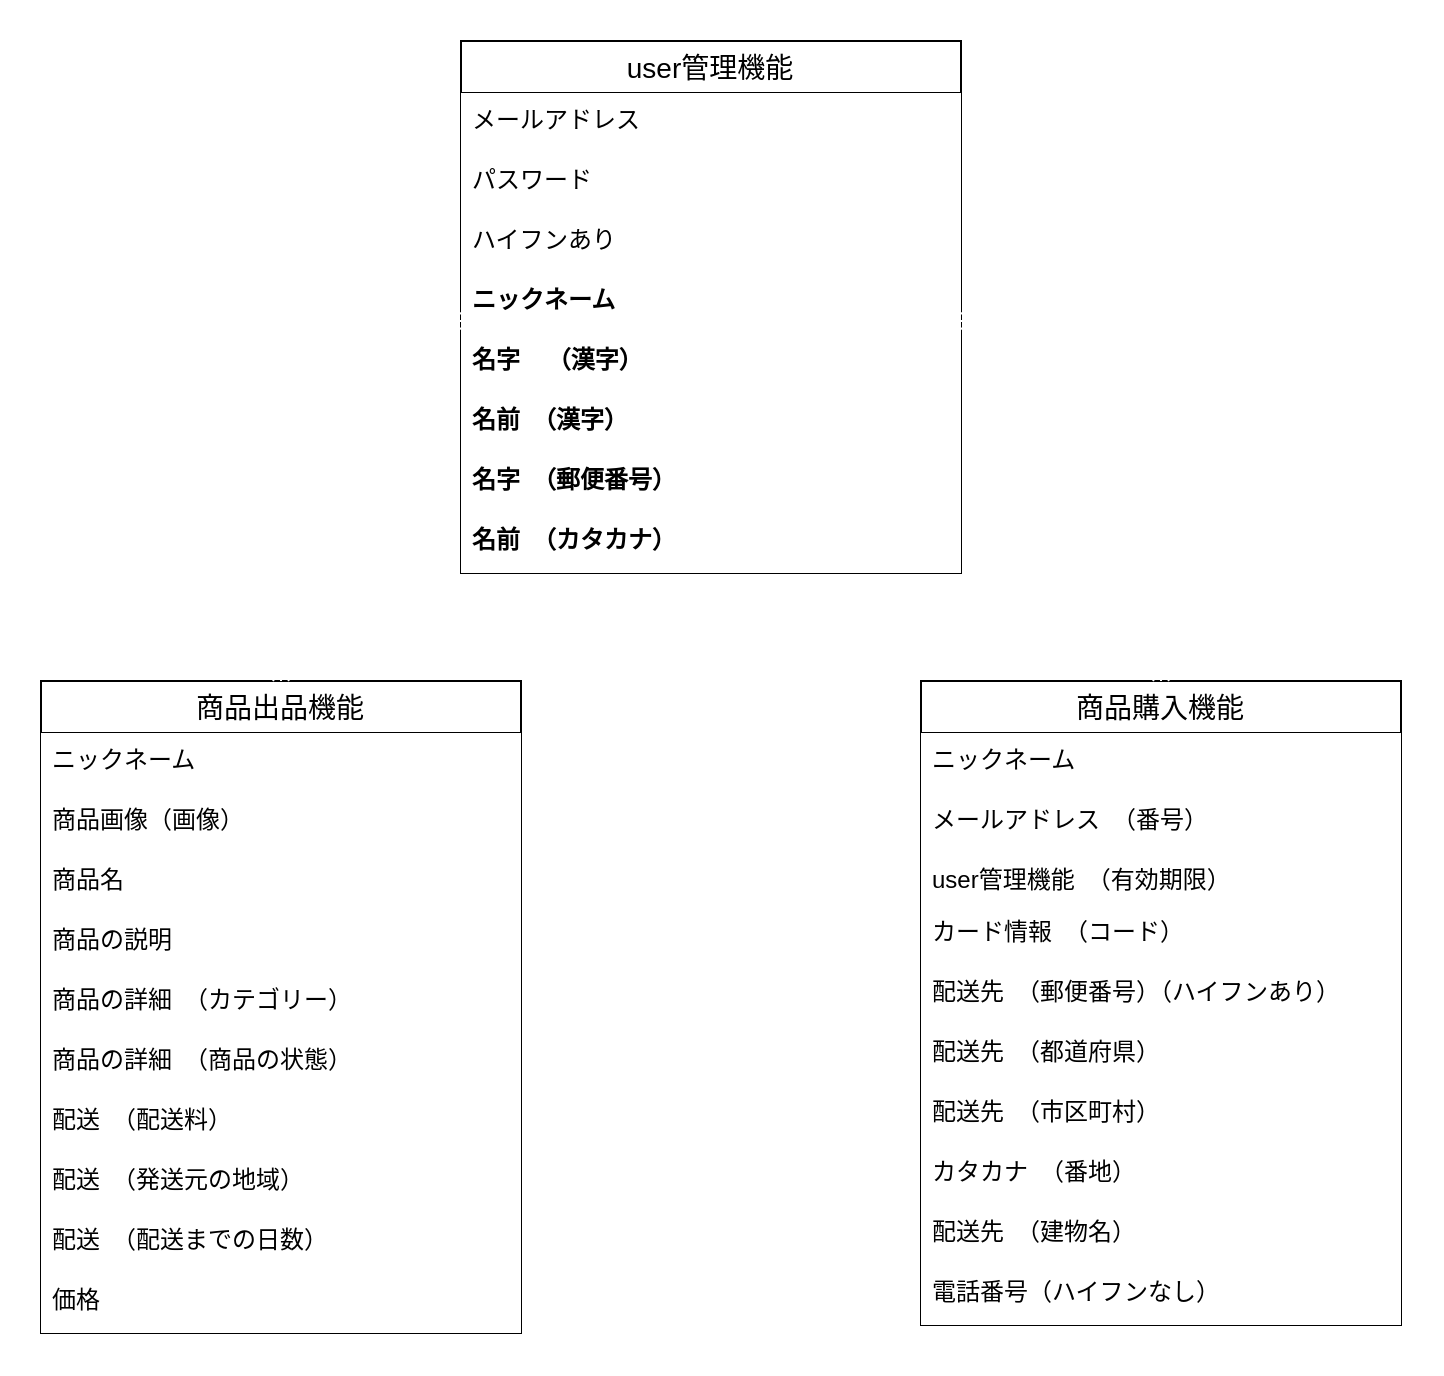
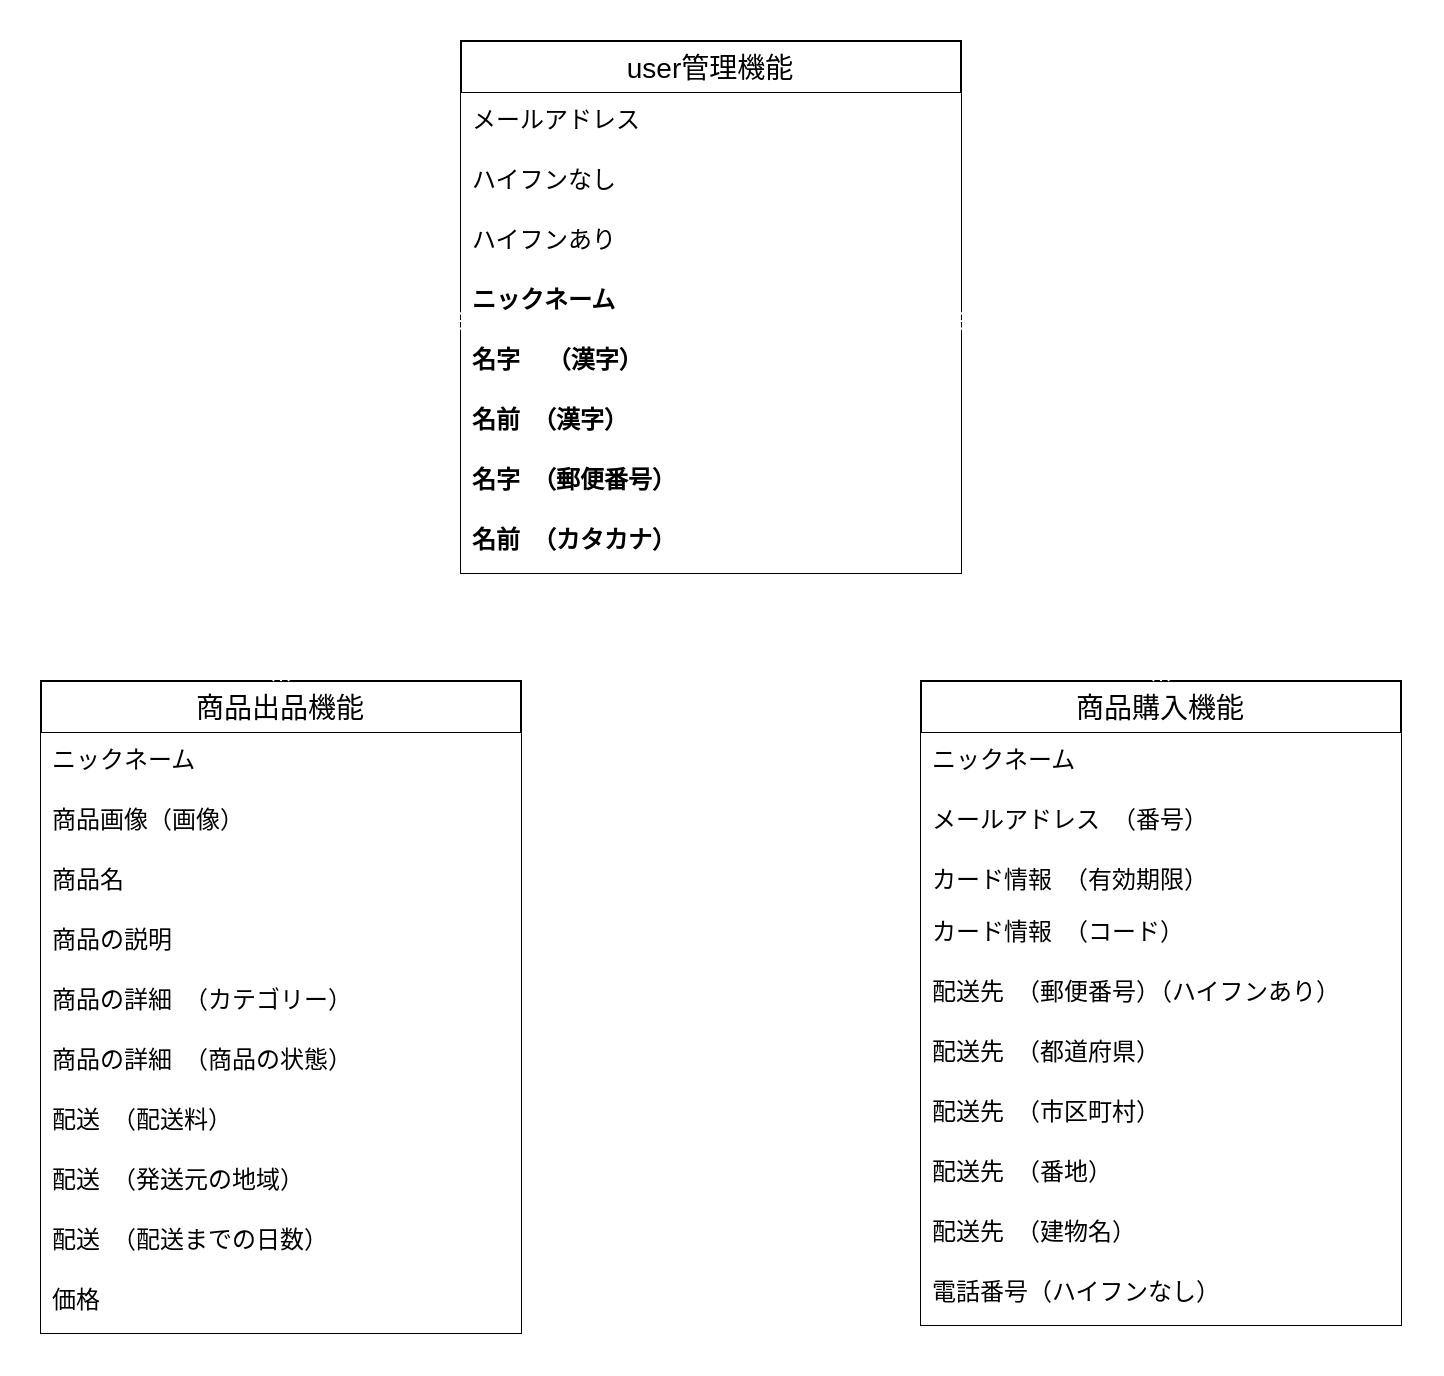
(532, 180) -> (544, 180)
(1091, 880) -> (1076, 880)
(1040, 1172) -> (1028, 1172)
